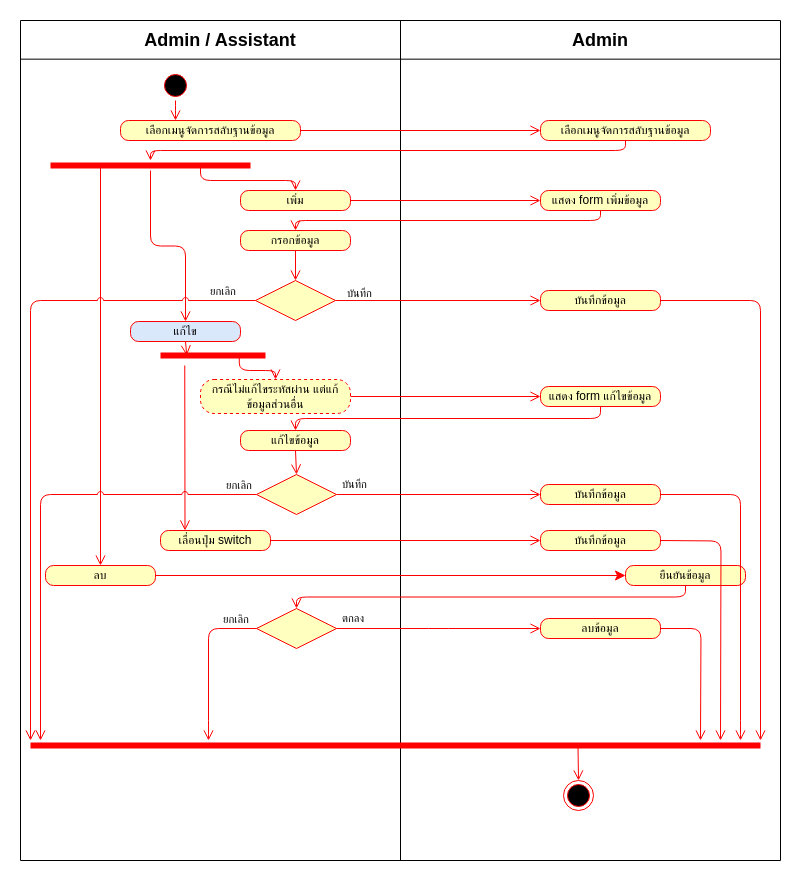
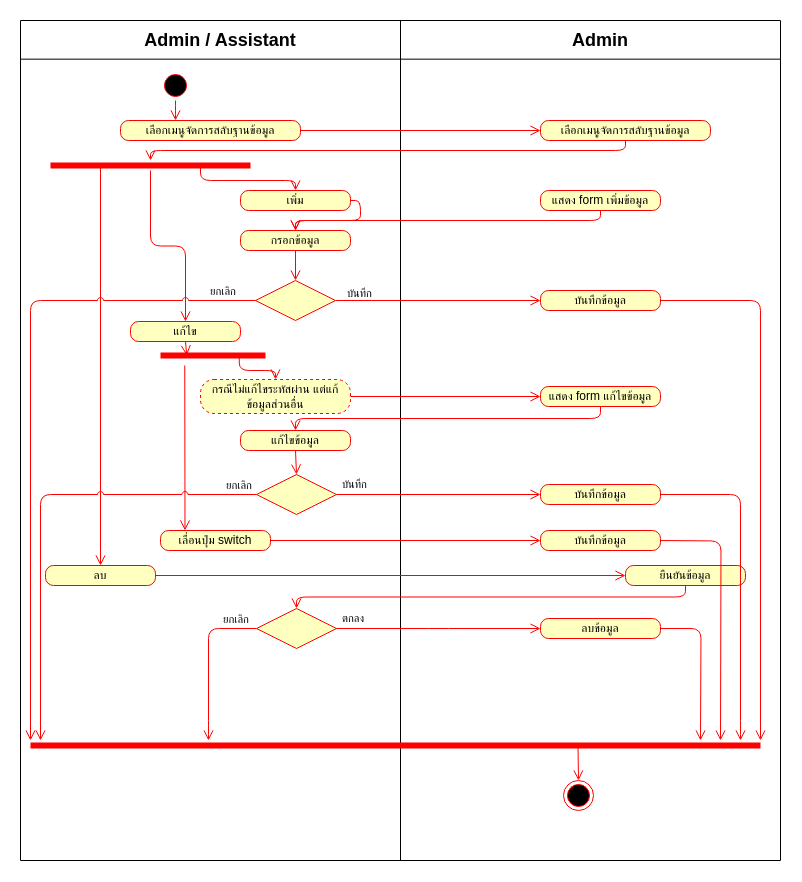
(446, 201) -> (360, 209)
(186, 332) -> (186, 332)
(616, 576) -> (618, 576)
